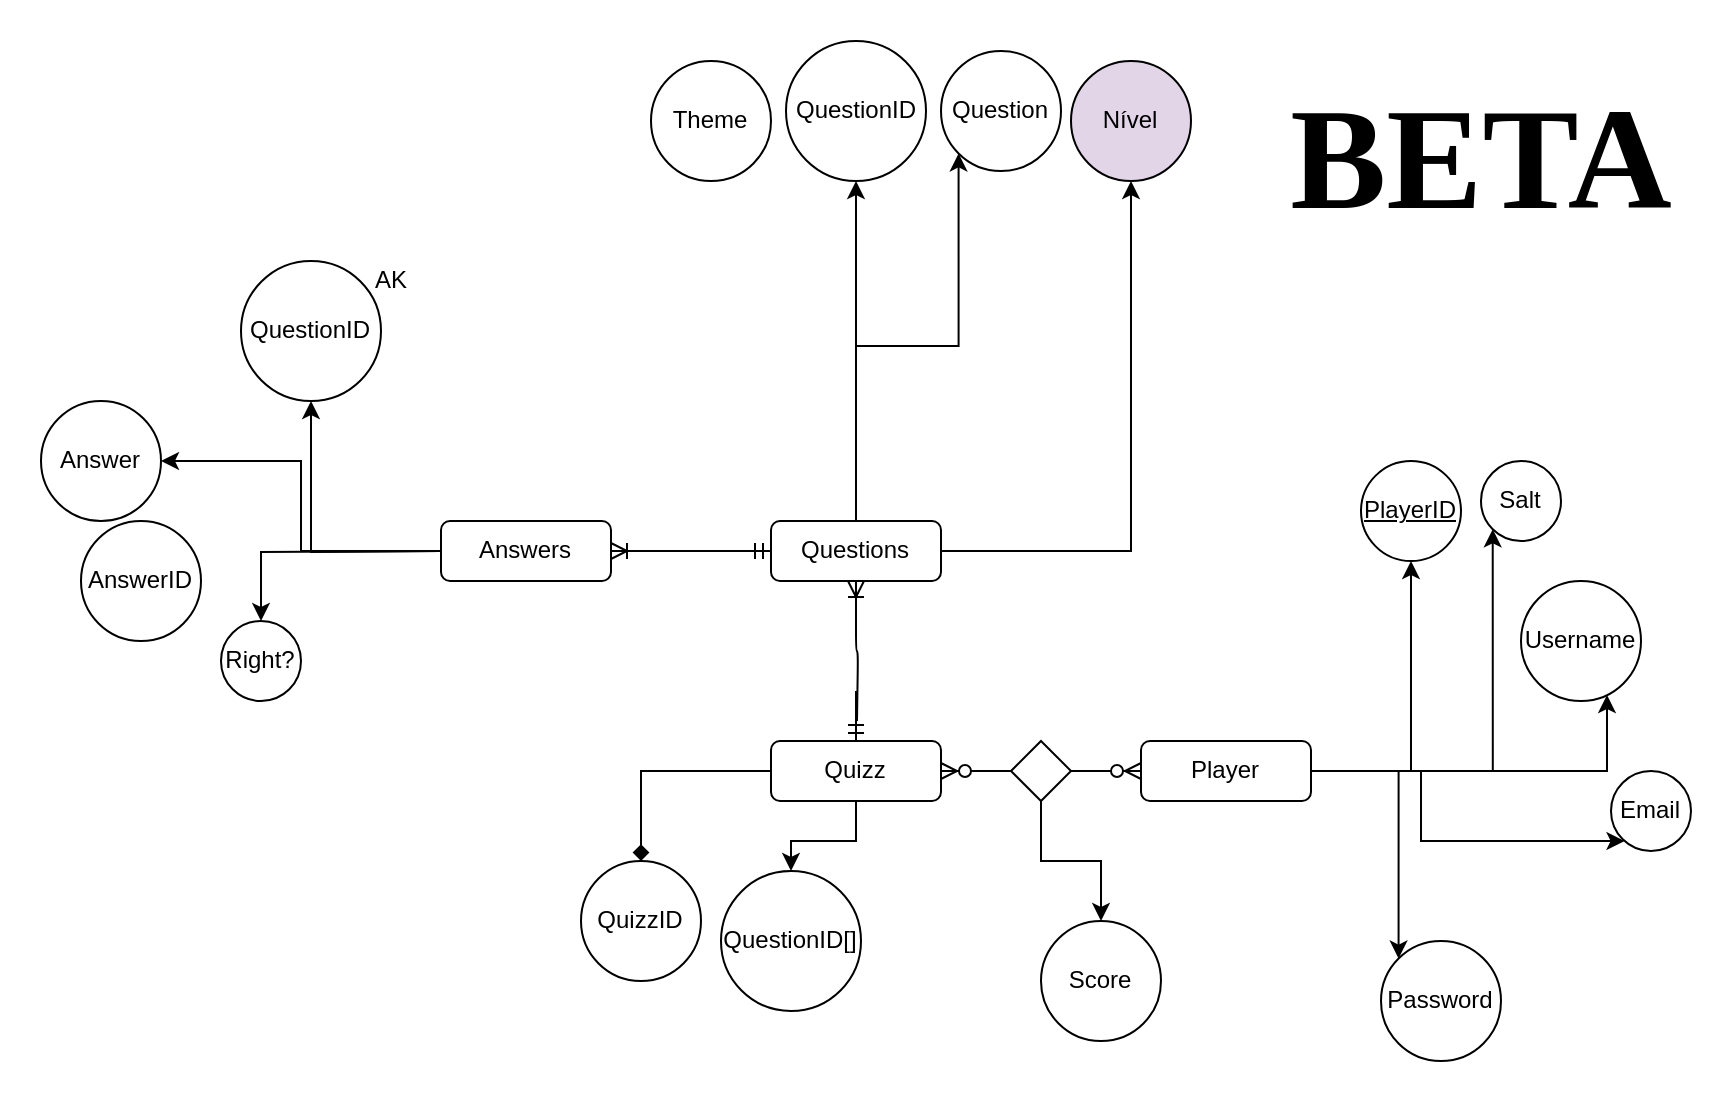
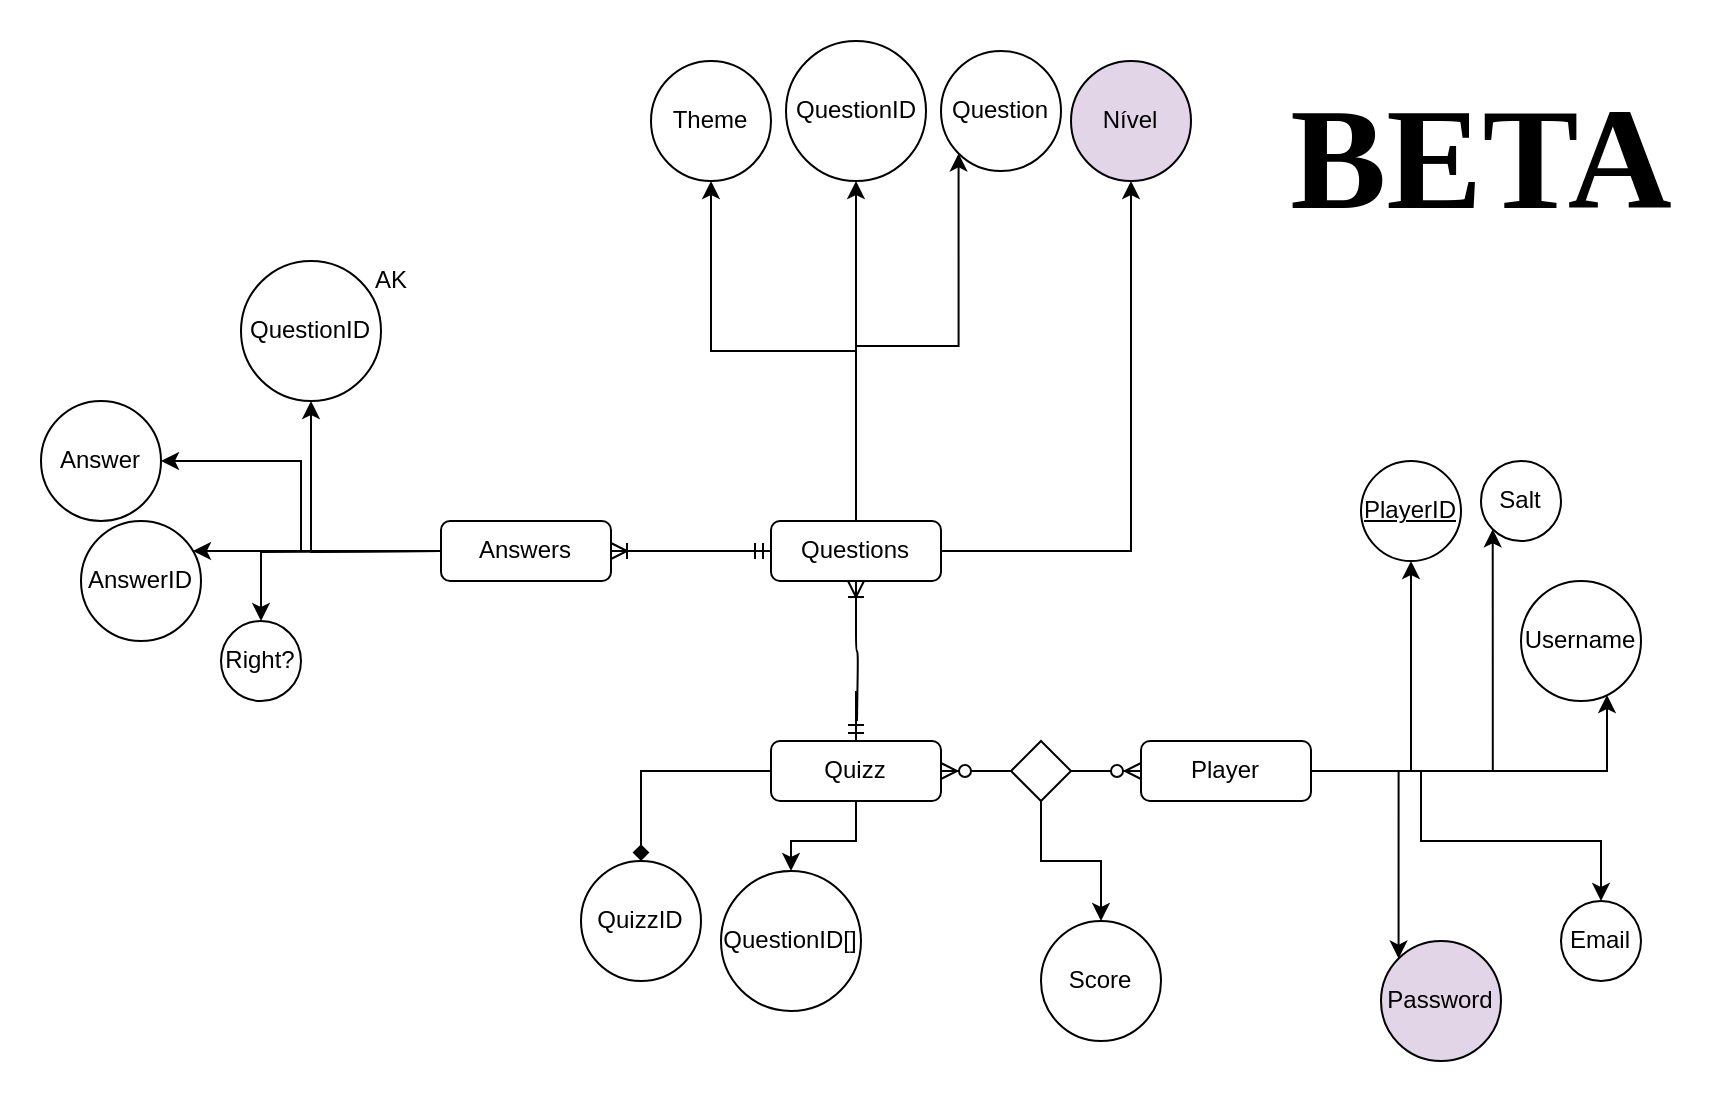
none -> (711, 343)
none -> (233, 551)
(1651, 811) -> (1601, 941)
(1441, 1001) -> (1441, 1001)
